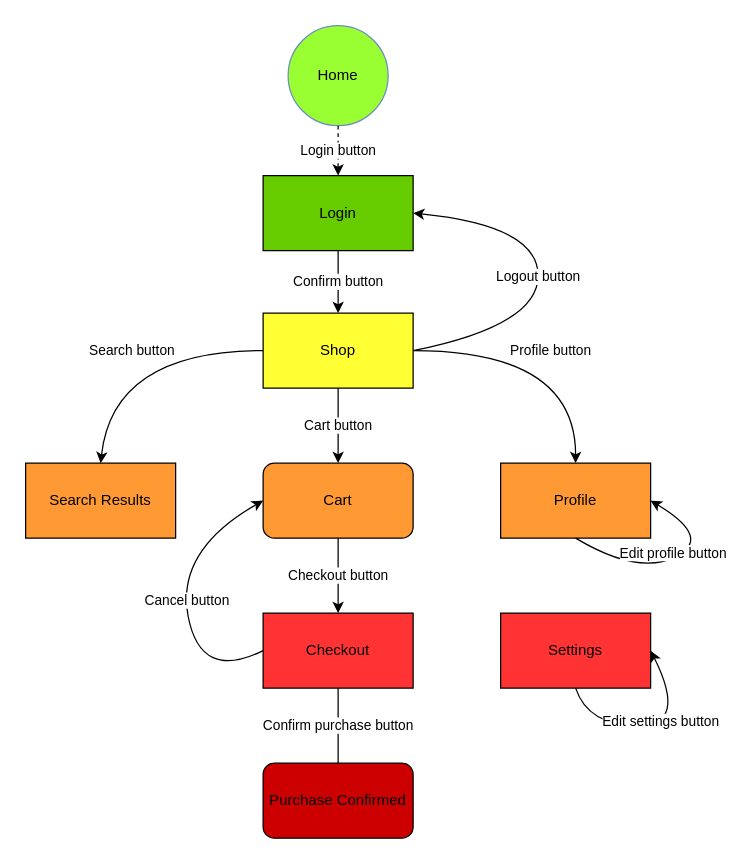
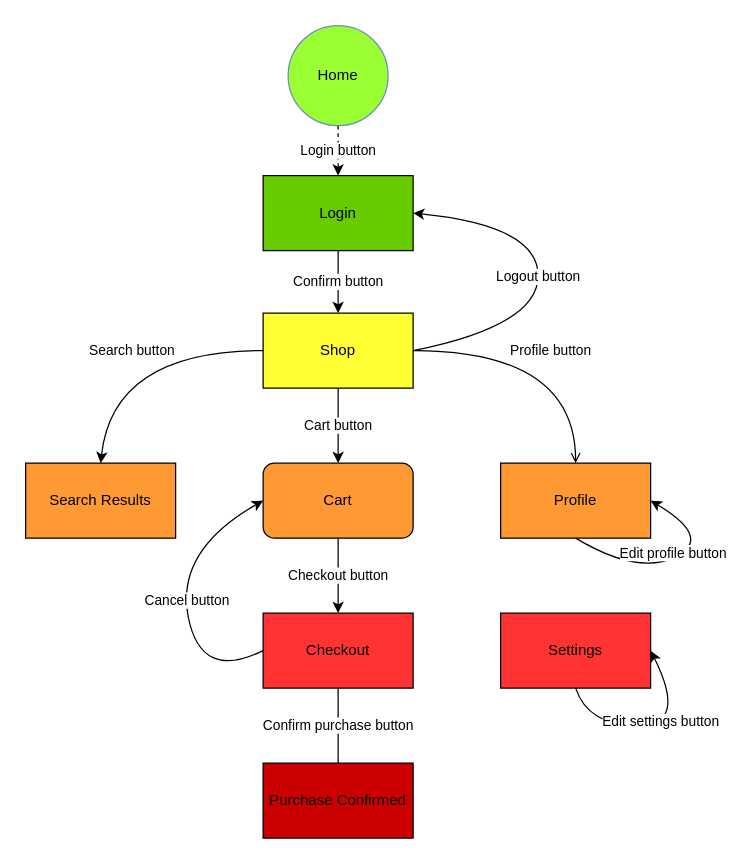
(551, 390) -> (552, 392)
(338, 801) -> (338, 801)
